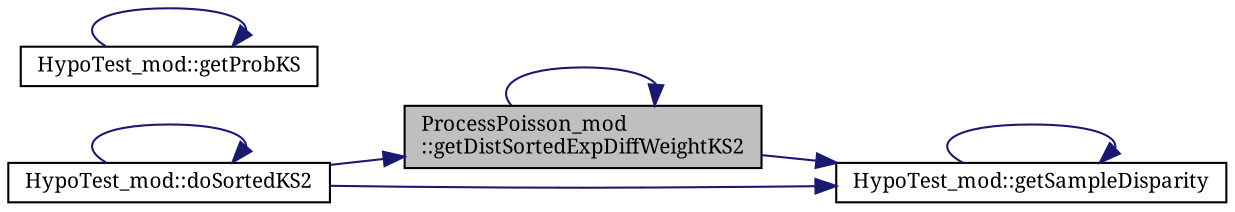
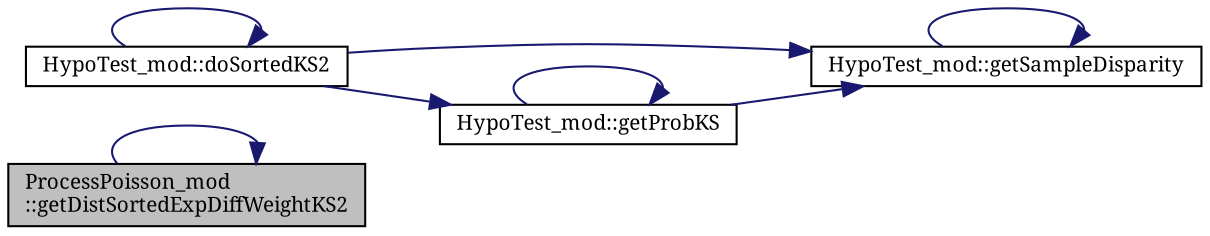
(789, 158) -> (787, 97)
(357, 162) -> (377, 94)
